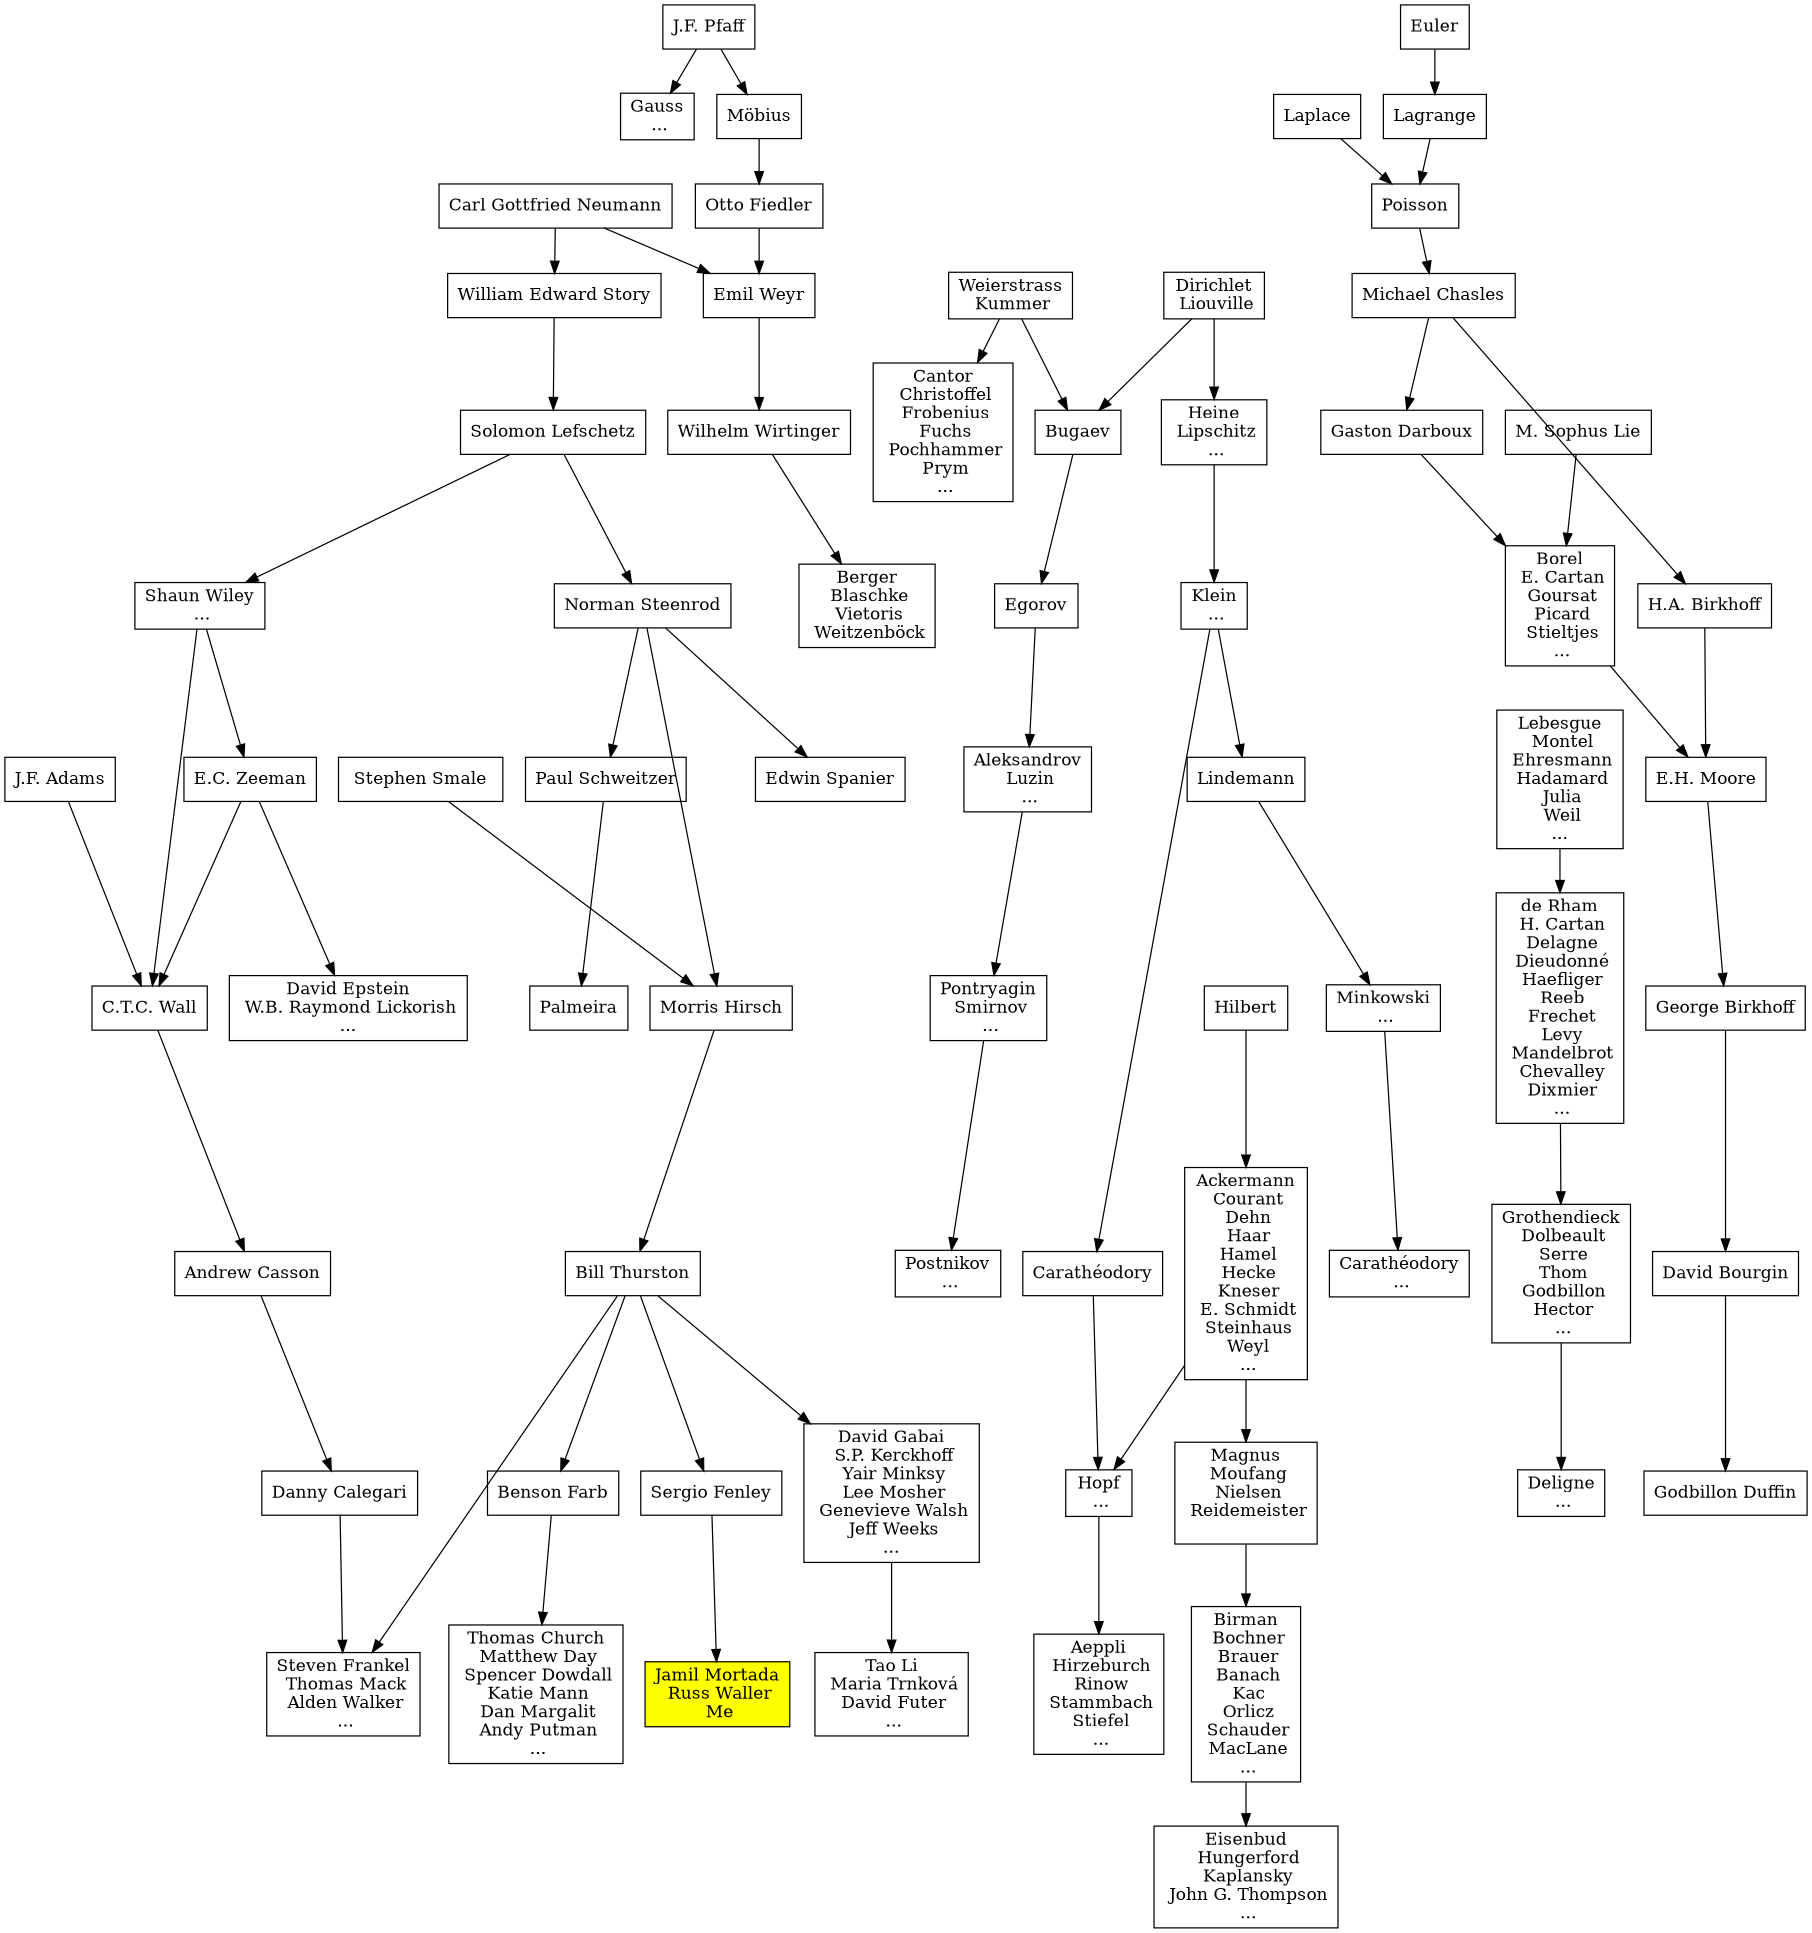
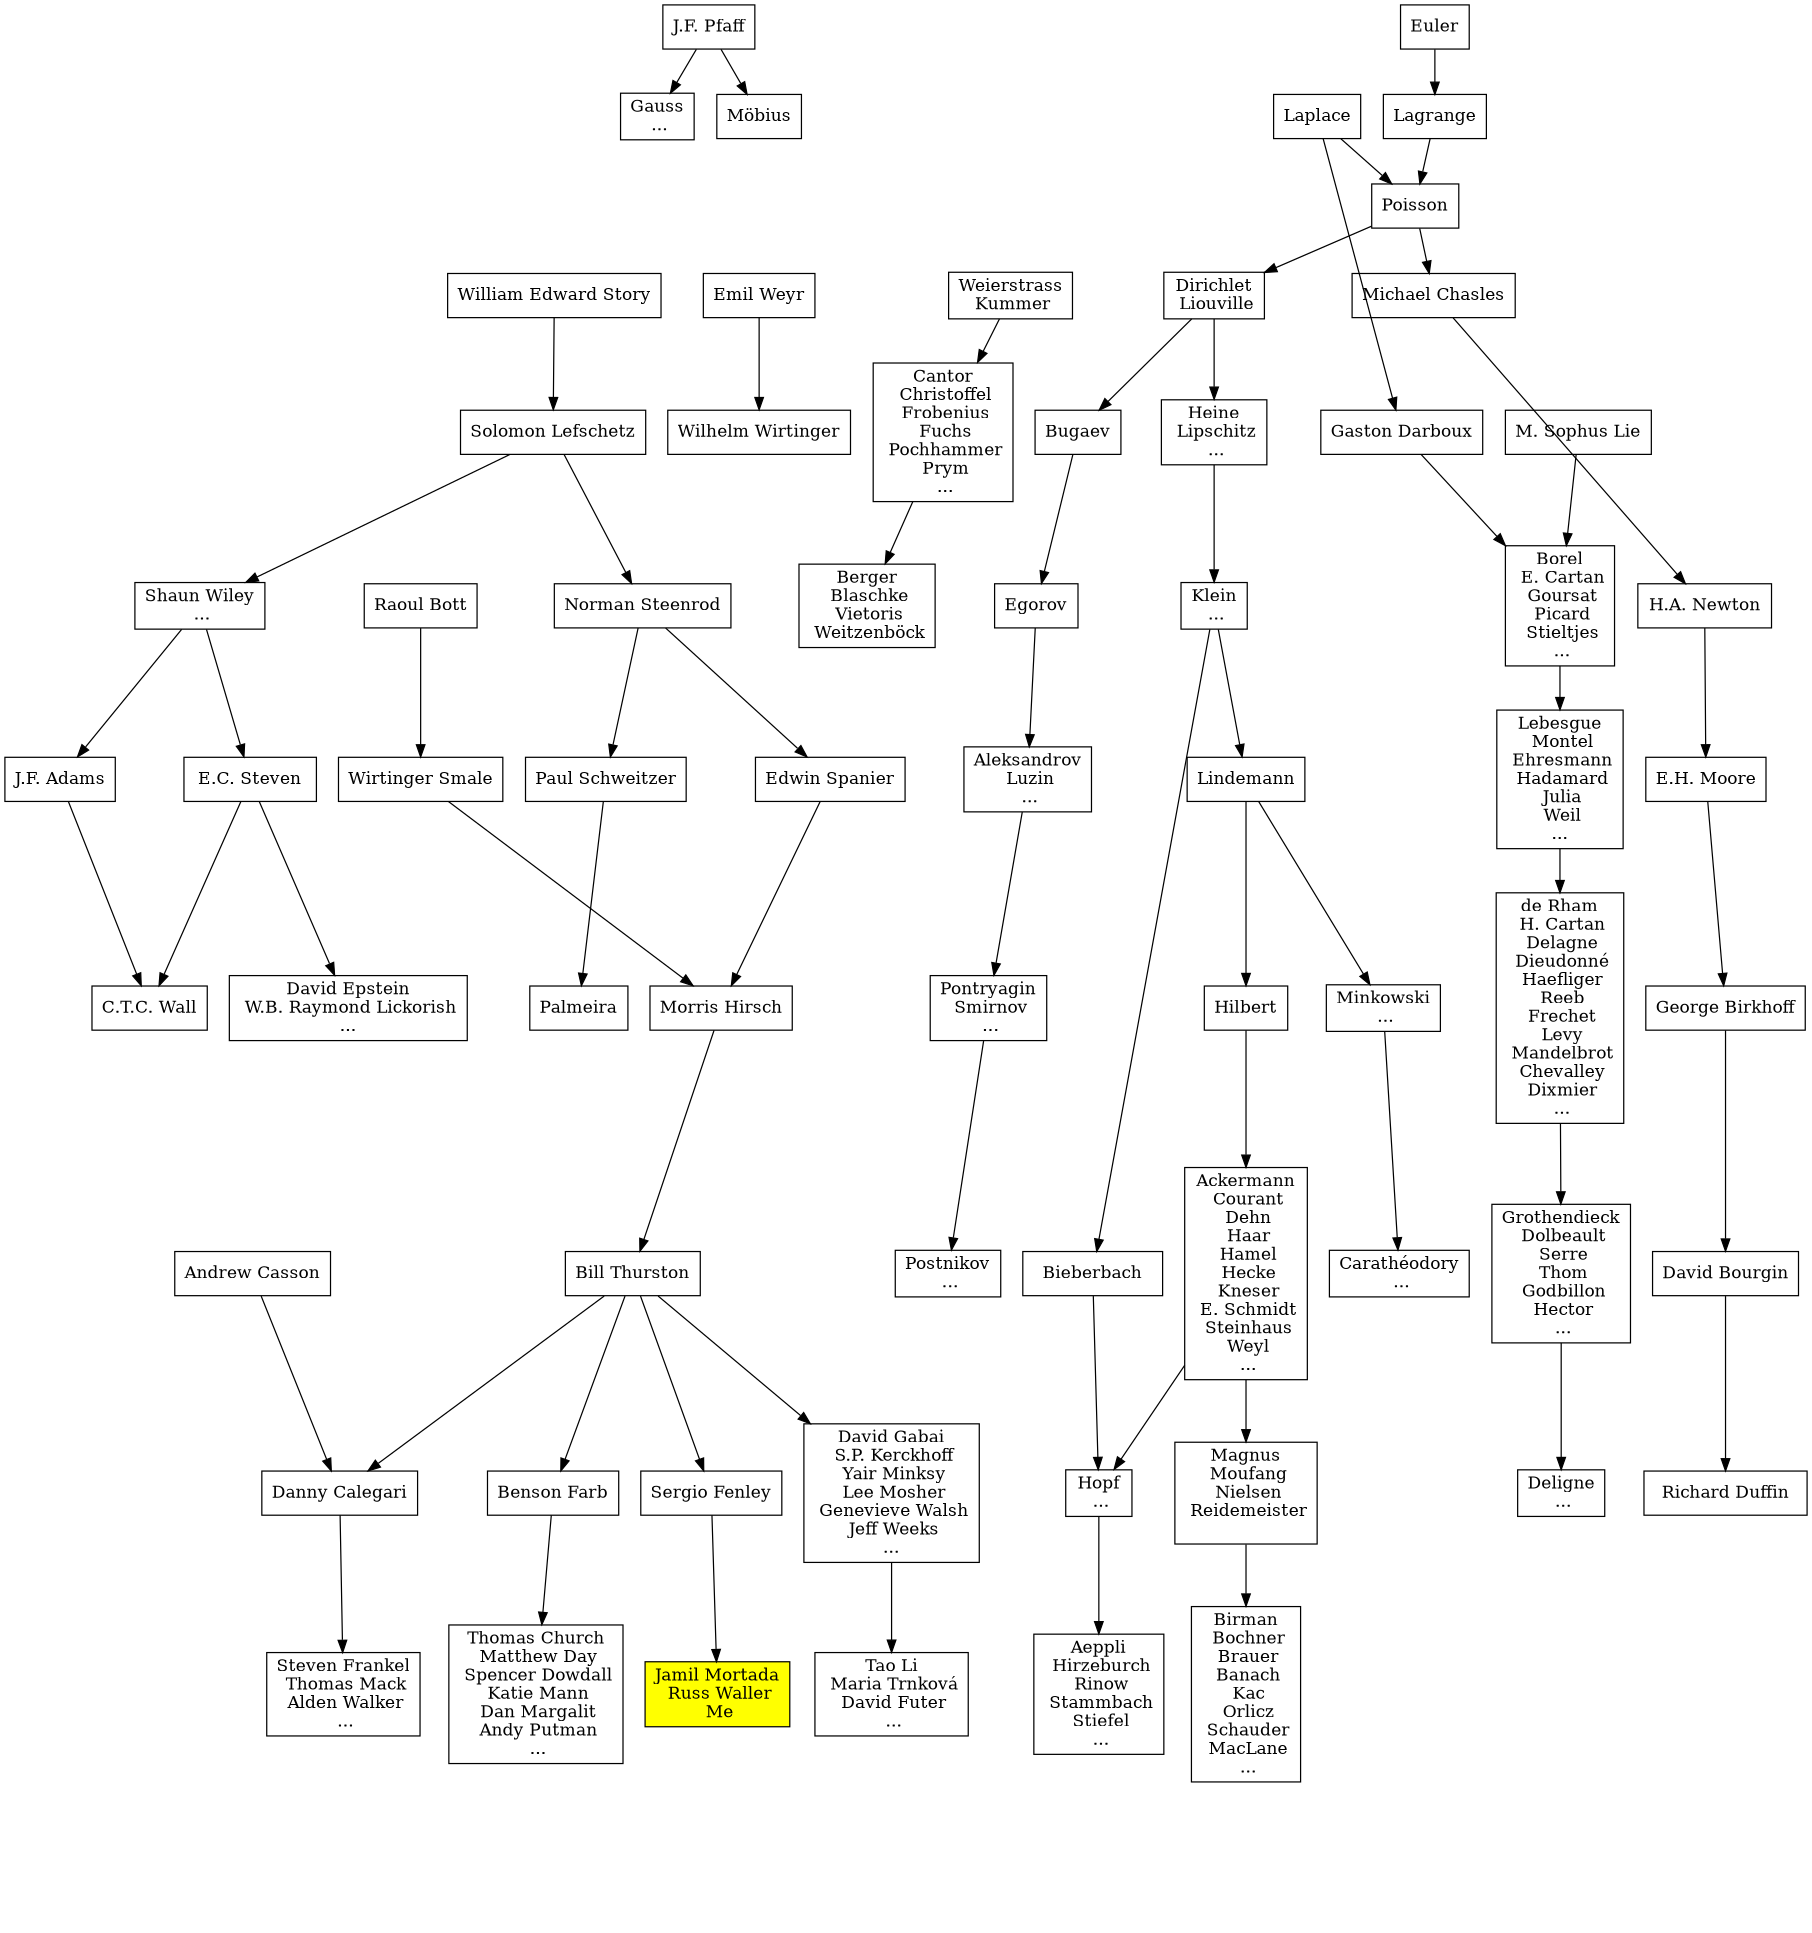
(556, 206) -> none
(759, 206) -> none
none -> (1324, 247)
(1419, 358) -> (1358, 268)
(1042, 359) -> none
(804, 504) -> (902, 527)
none -> (421, 606)
(1705, 606) -> (1705, 606)
(1645, 707) -> (1560, 682)
(250, 779) -> (250, 779)
(421, 779) -> (421, 779)
(175, 801) -> (134, 688)
(681, 801) -> (778, 888)
none -> (1246, 887)
(199, 1135) -> none
(1093, 1274) -> (1093, 1274)
(498, 1469) -> (491, 1380)
(1726, 1493) -> (1726, 1493)
(1246, 1877) -> none
